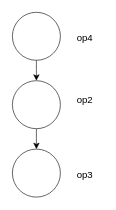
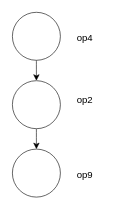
(85, 174) -> (85, 174)
